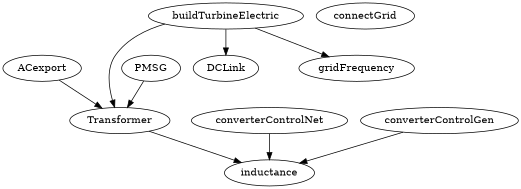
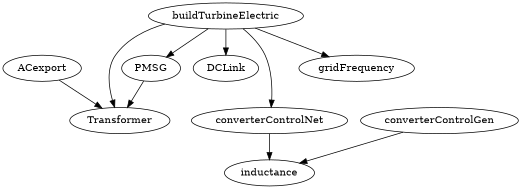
(365, 16) -> none
none -> (190, 41)
none -> (267, 60)
(192, 146) -> none
